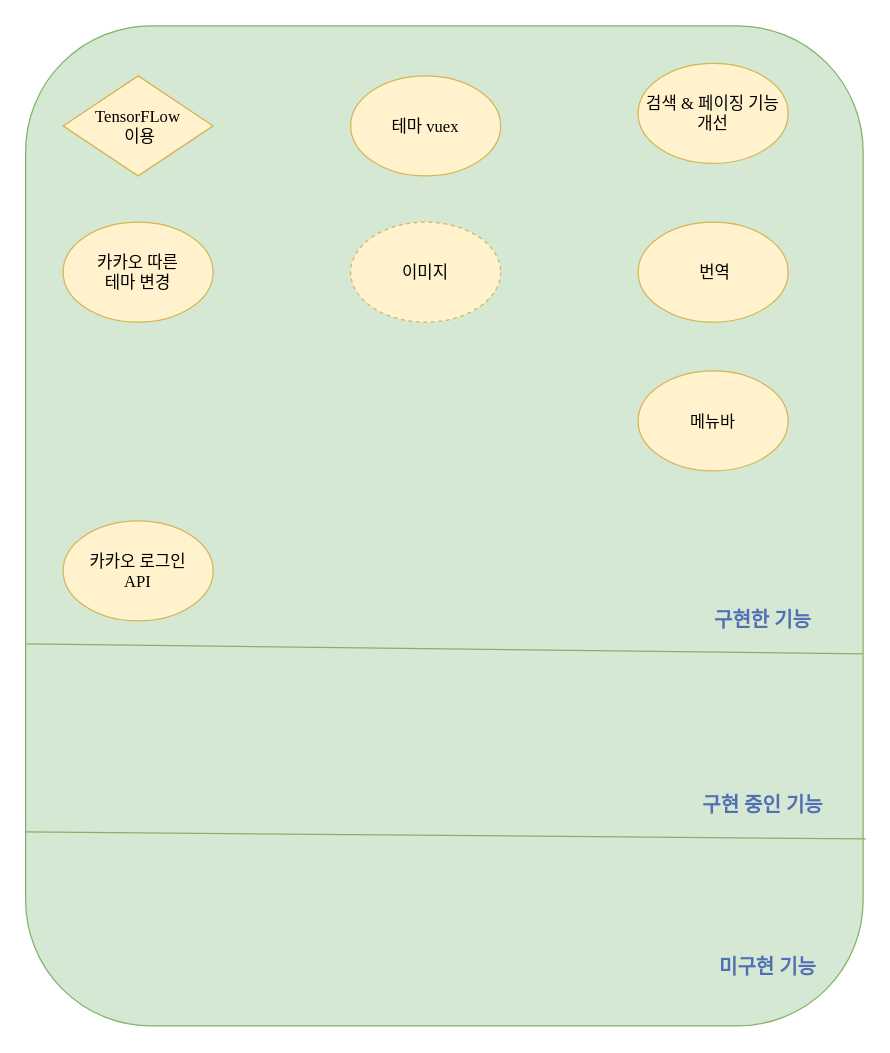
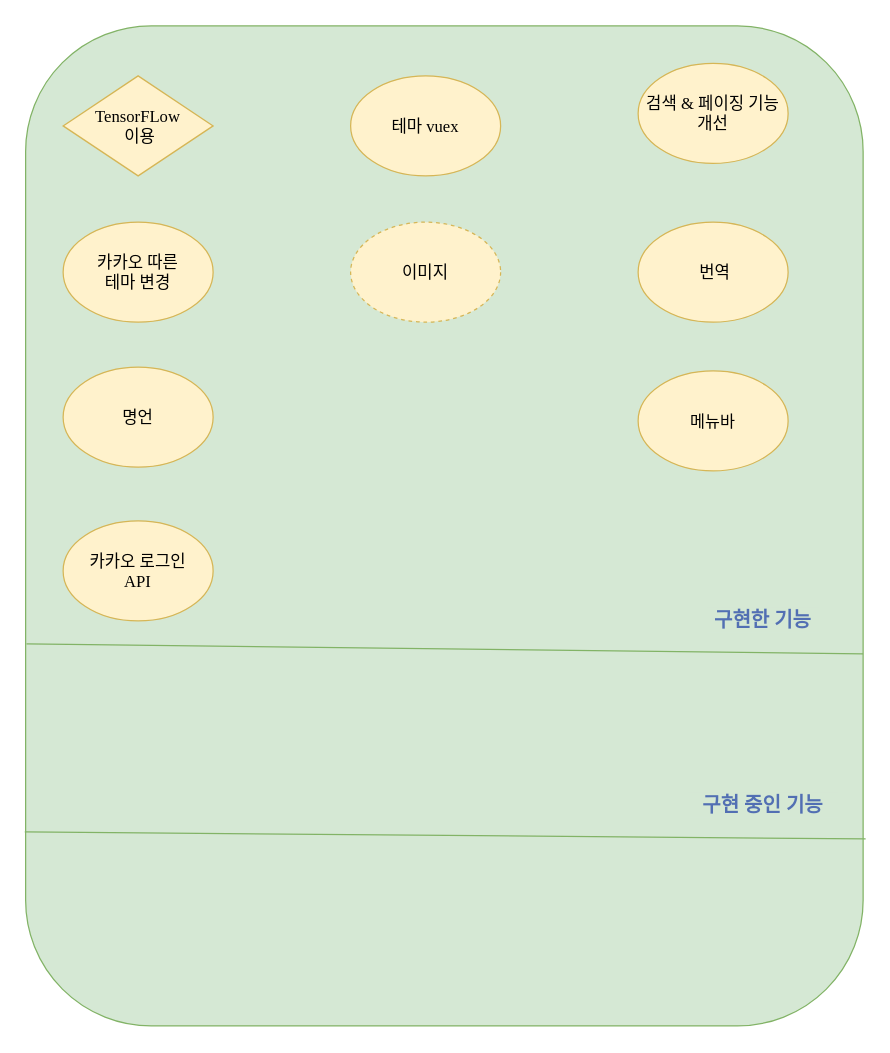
none -> (138, 417)
(768, 967) -> none
